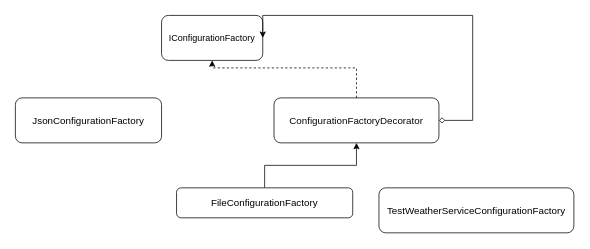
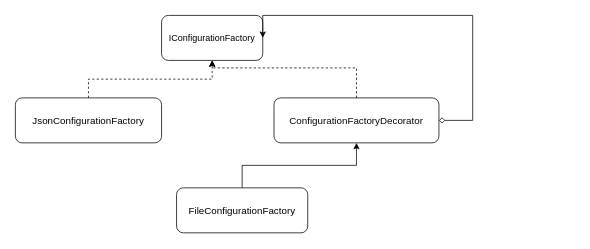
none -> (146, 79)
(265, 203) -> (242, 210)
(477, 210) -> none
